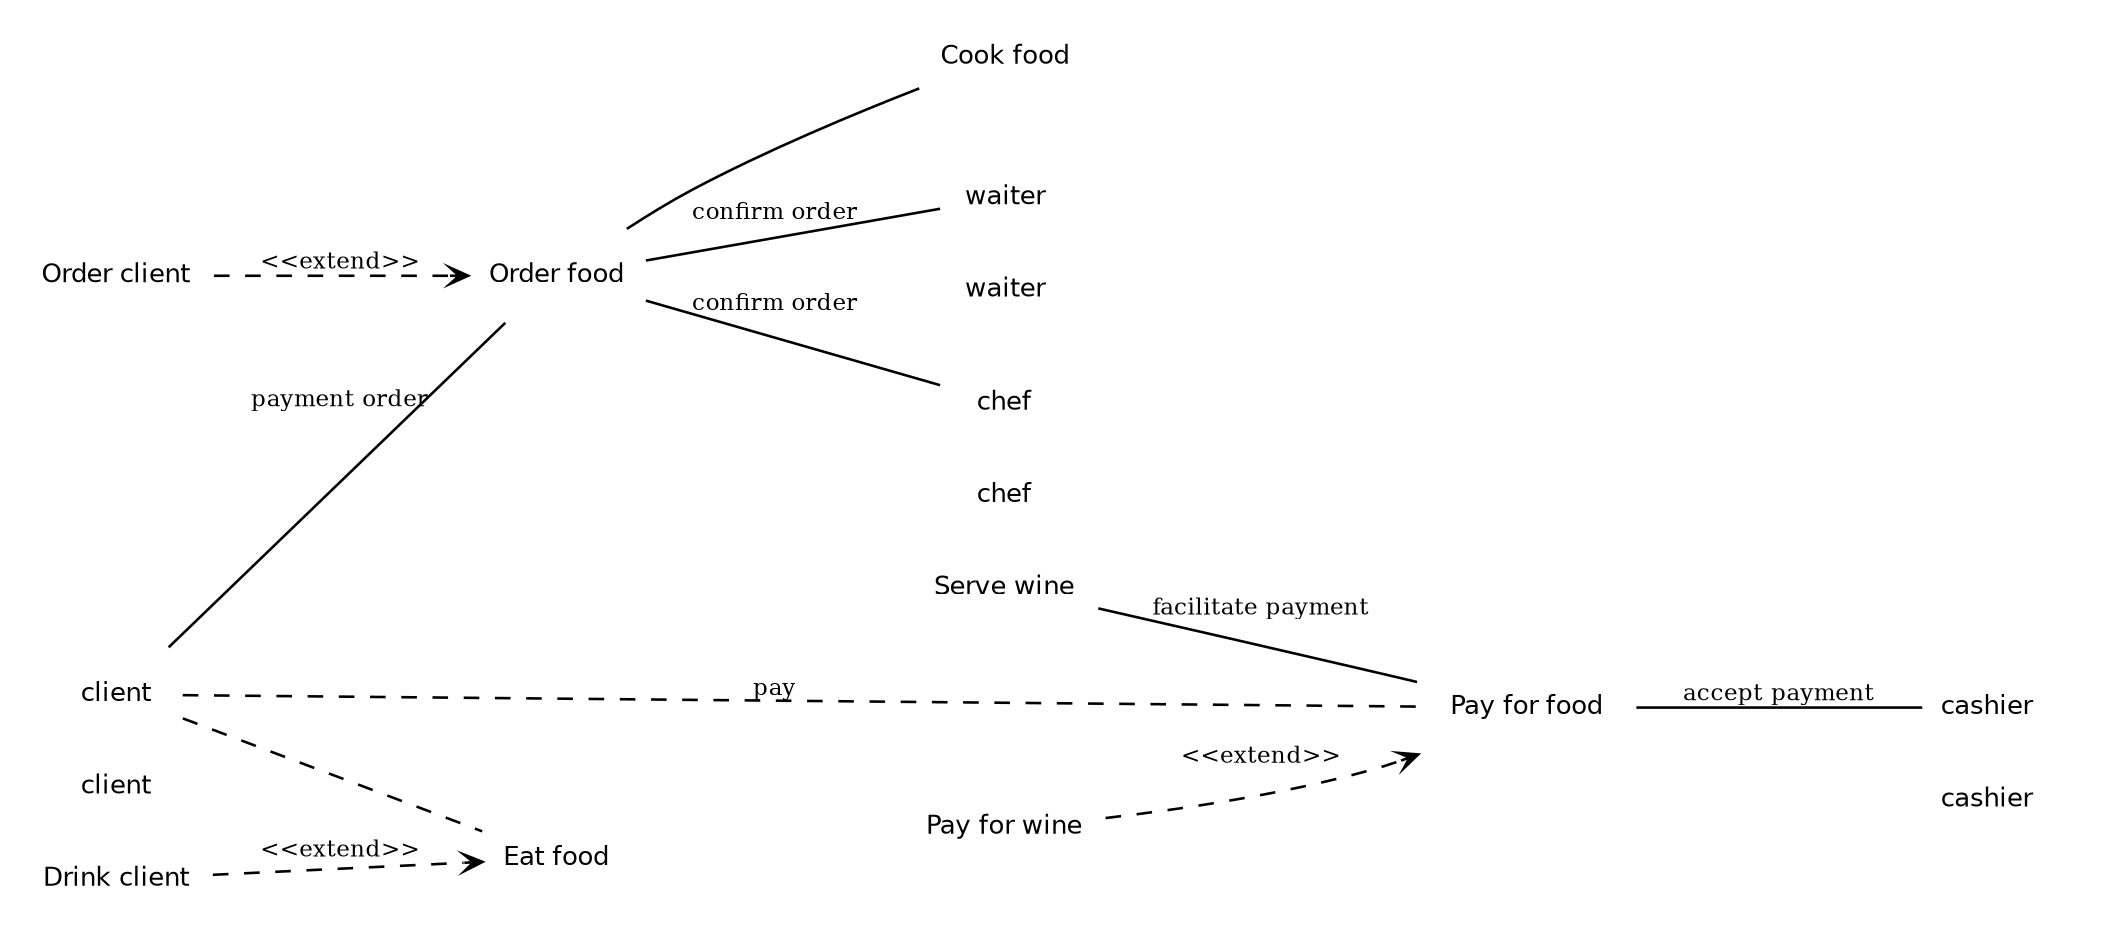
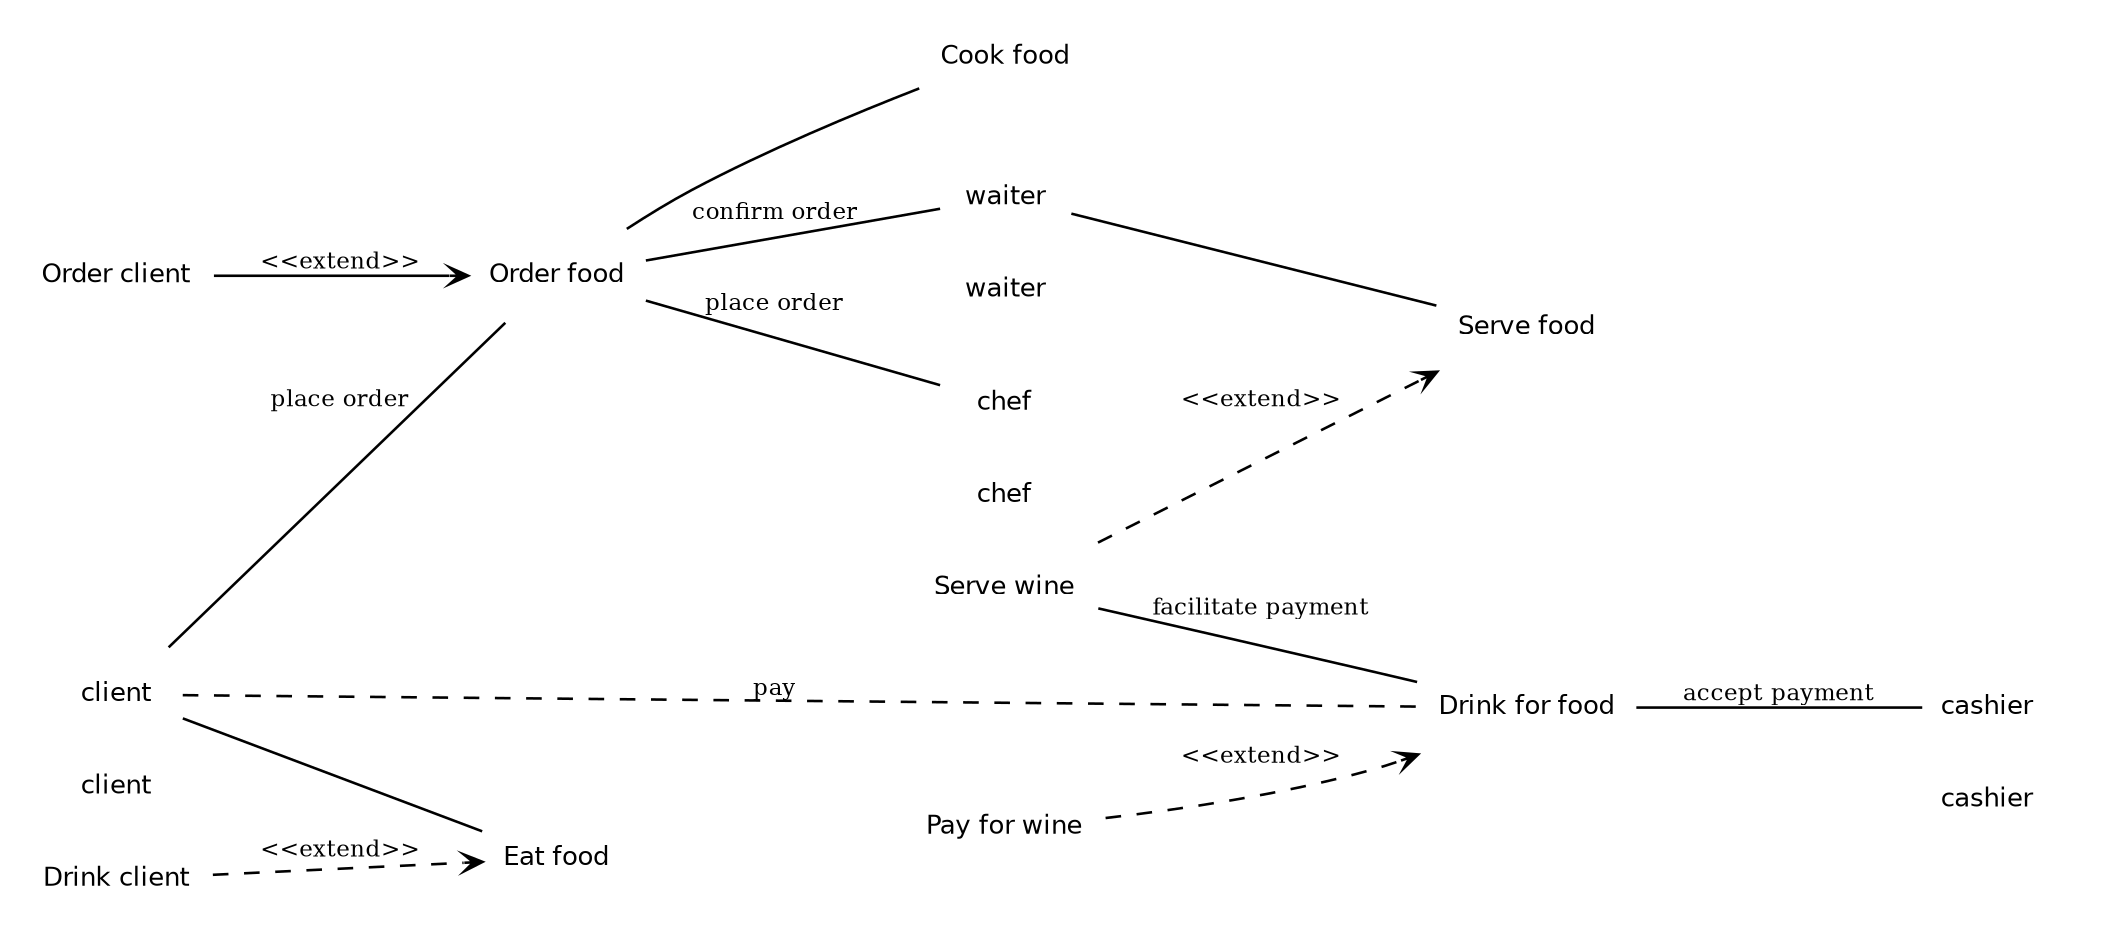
(332, 276) -> (332, 276)
(775, 304) -> (775, 304)
none -> (1527, 328)
(341, 401) -> (341, 401)
(1527, 708) -> (1527, 708)
(333, 775) -> (333, 775)
